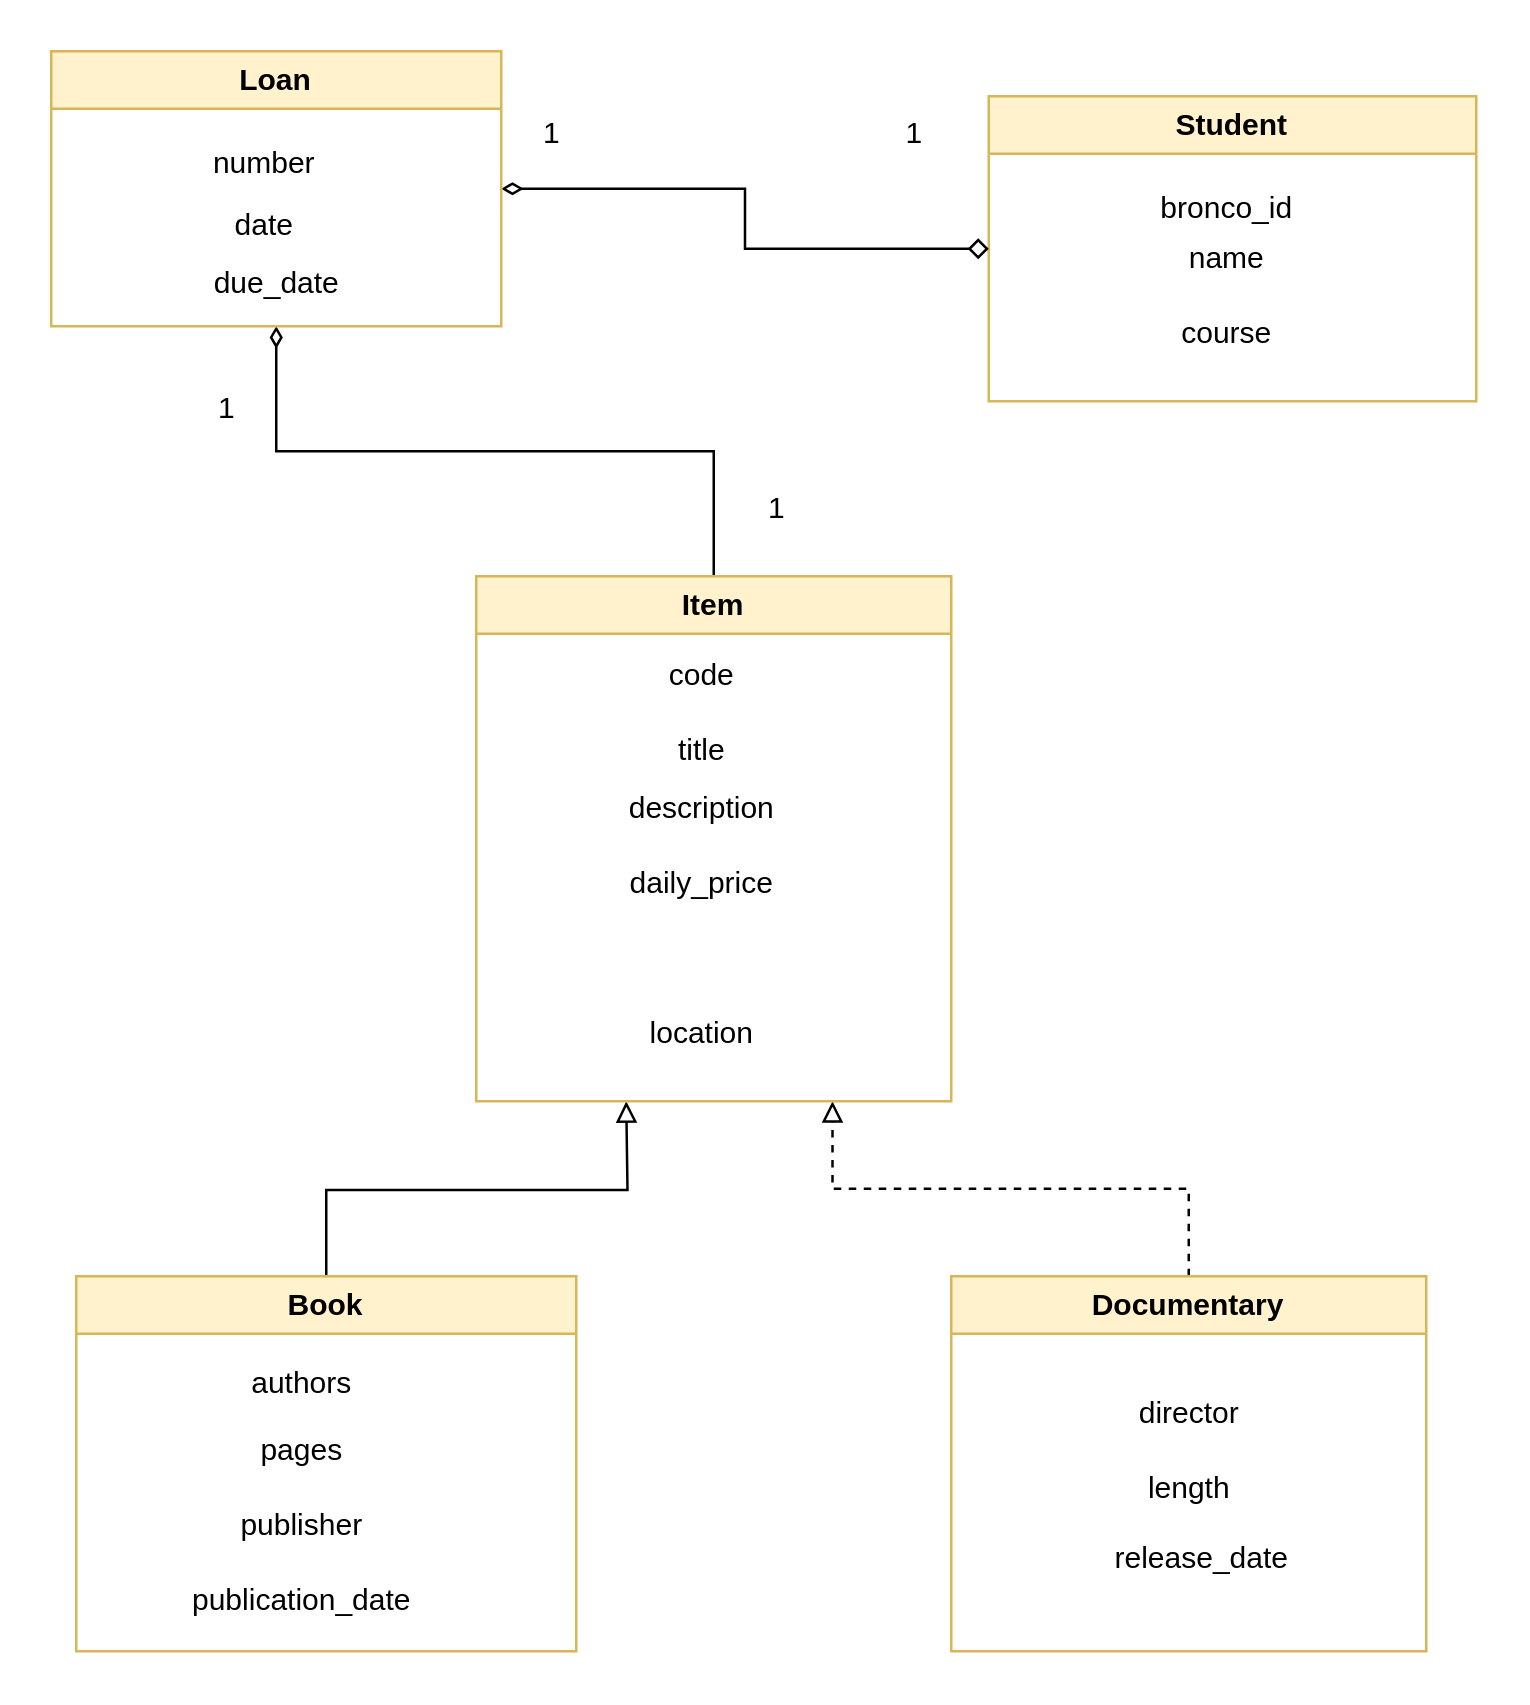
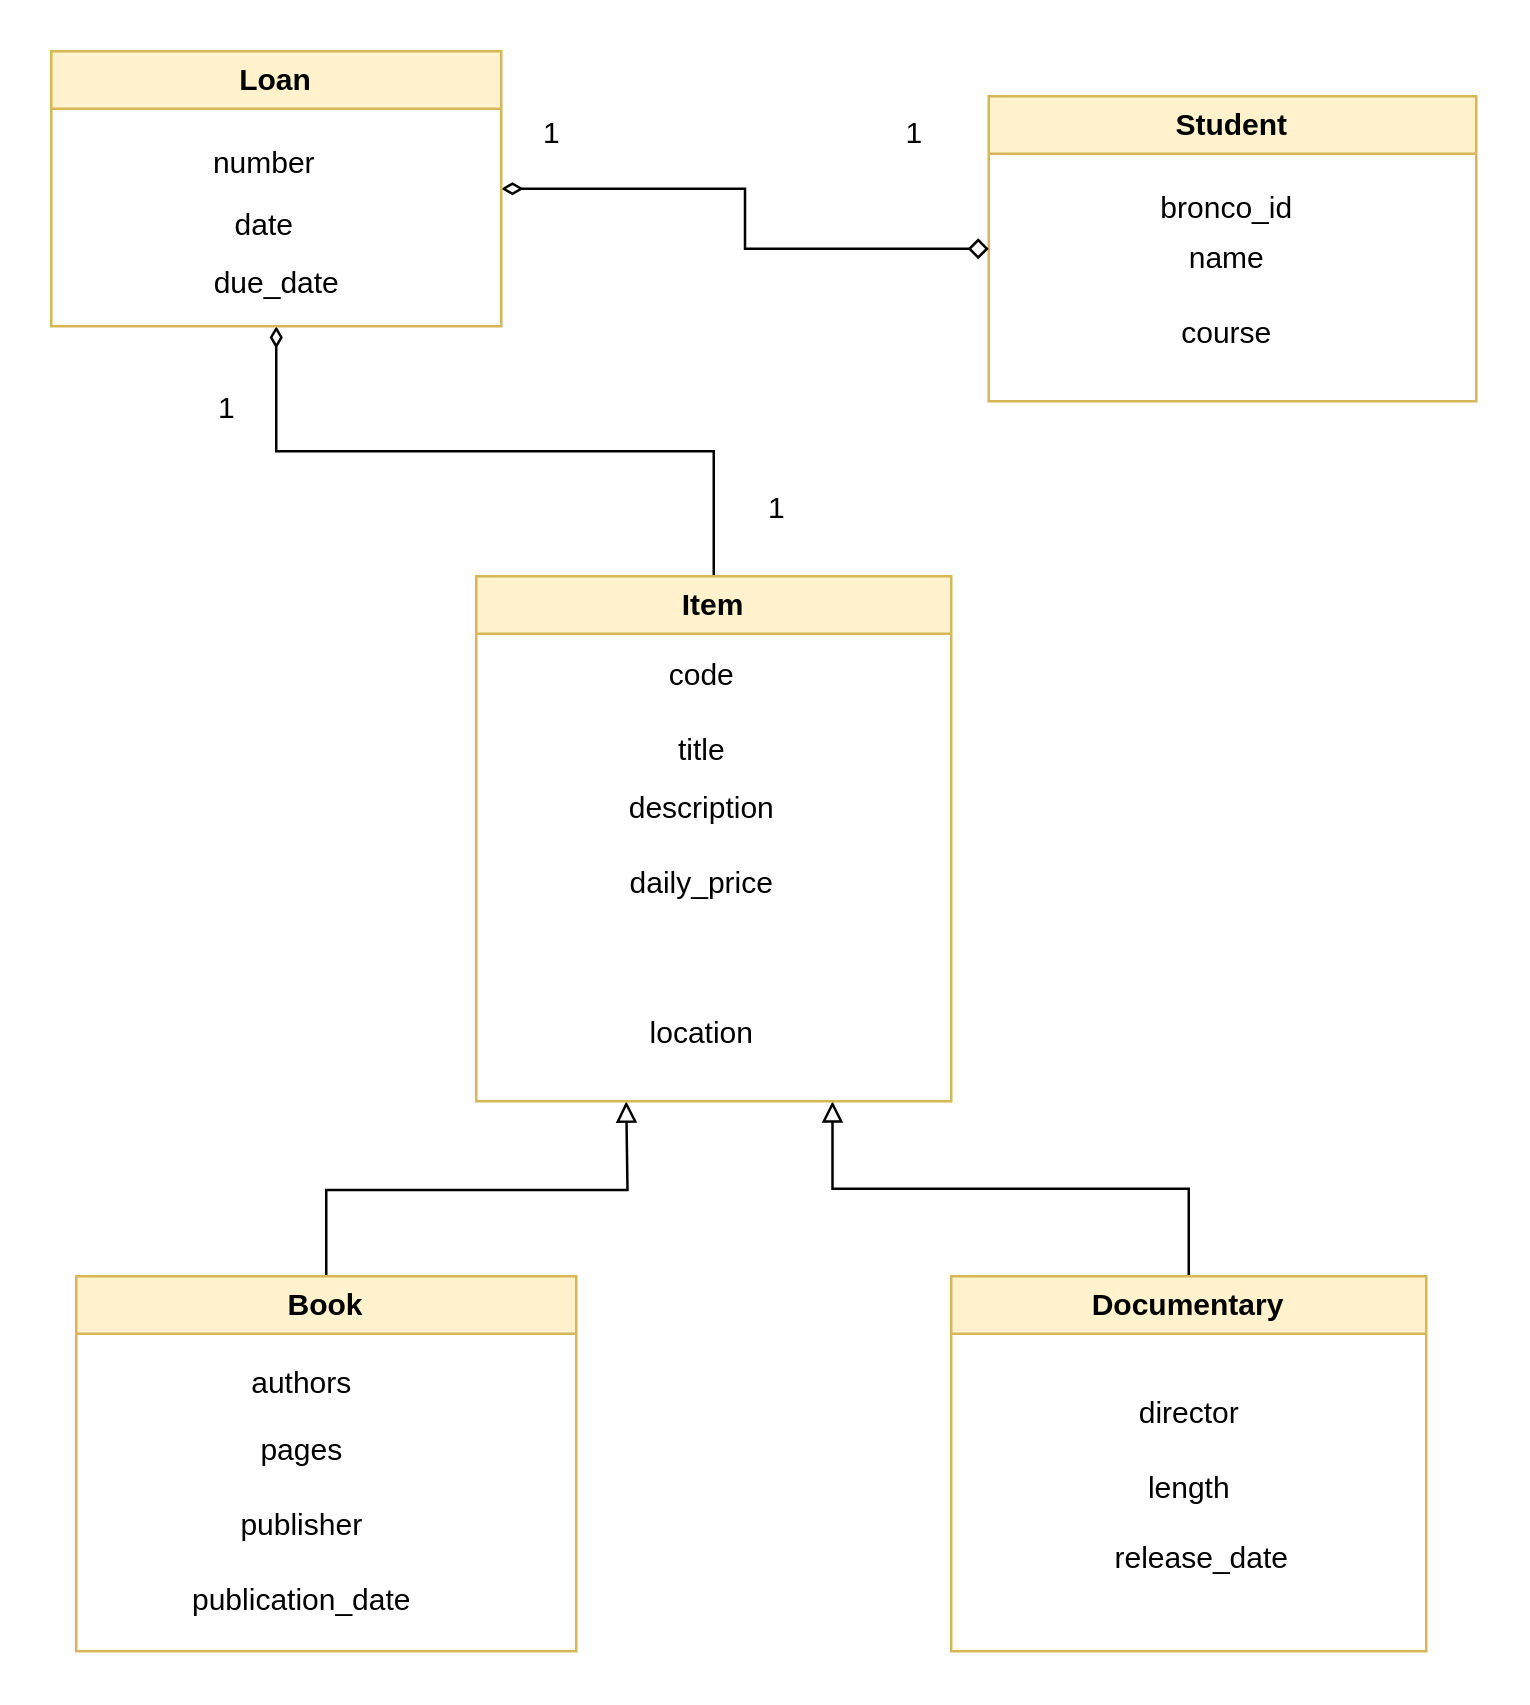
(1019, 1189) -> (1019, 1189)
